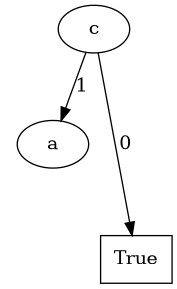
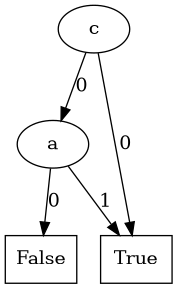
(82, 87) -> (82, 87)
none -> (90, 195)
none -> (41, 259)
